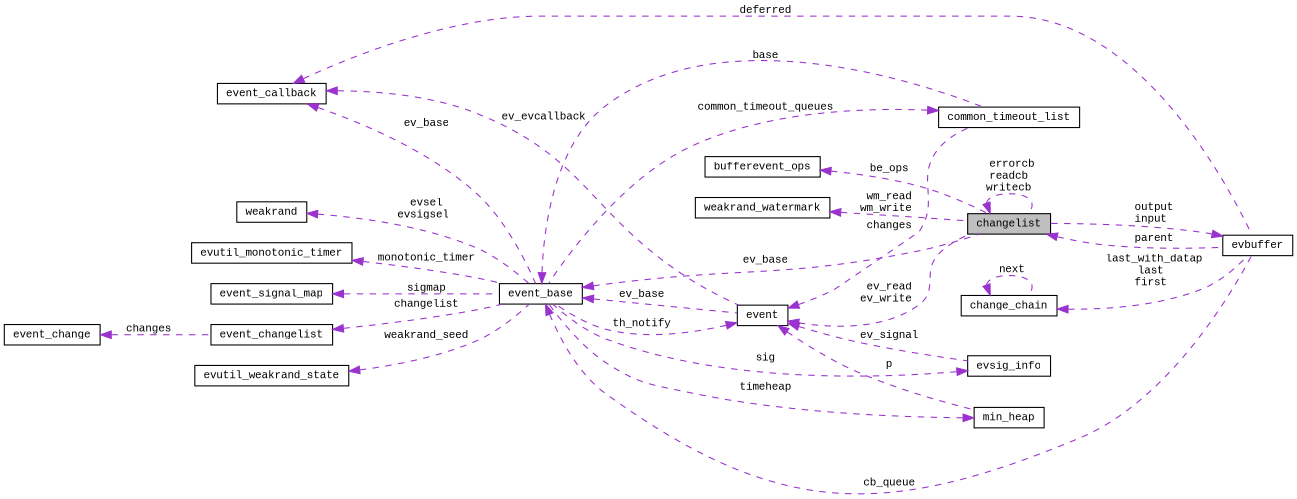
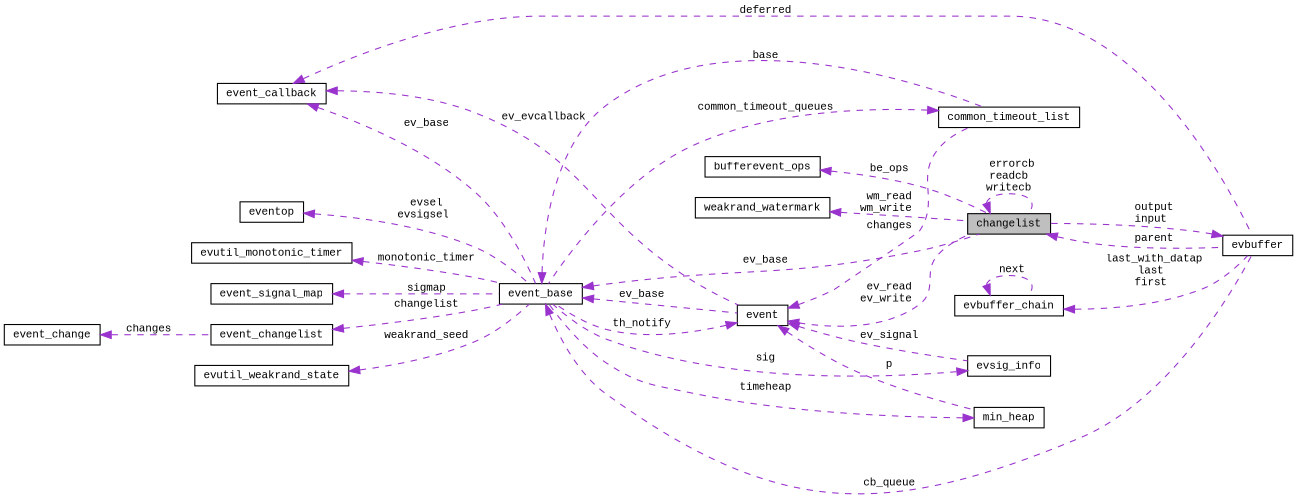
(272, 212) -> (272, 212)
(1009, 306) -> (1009, 306)
